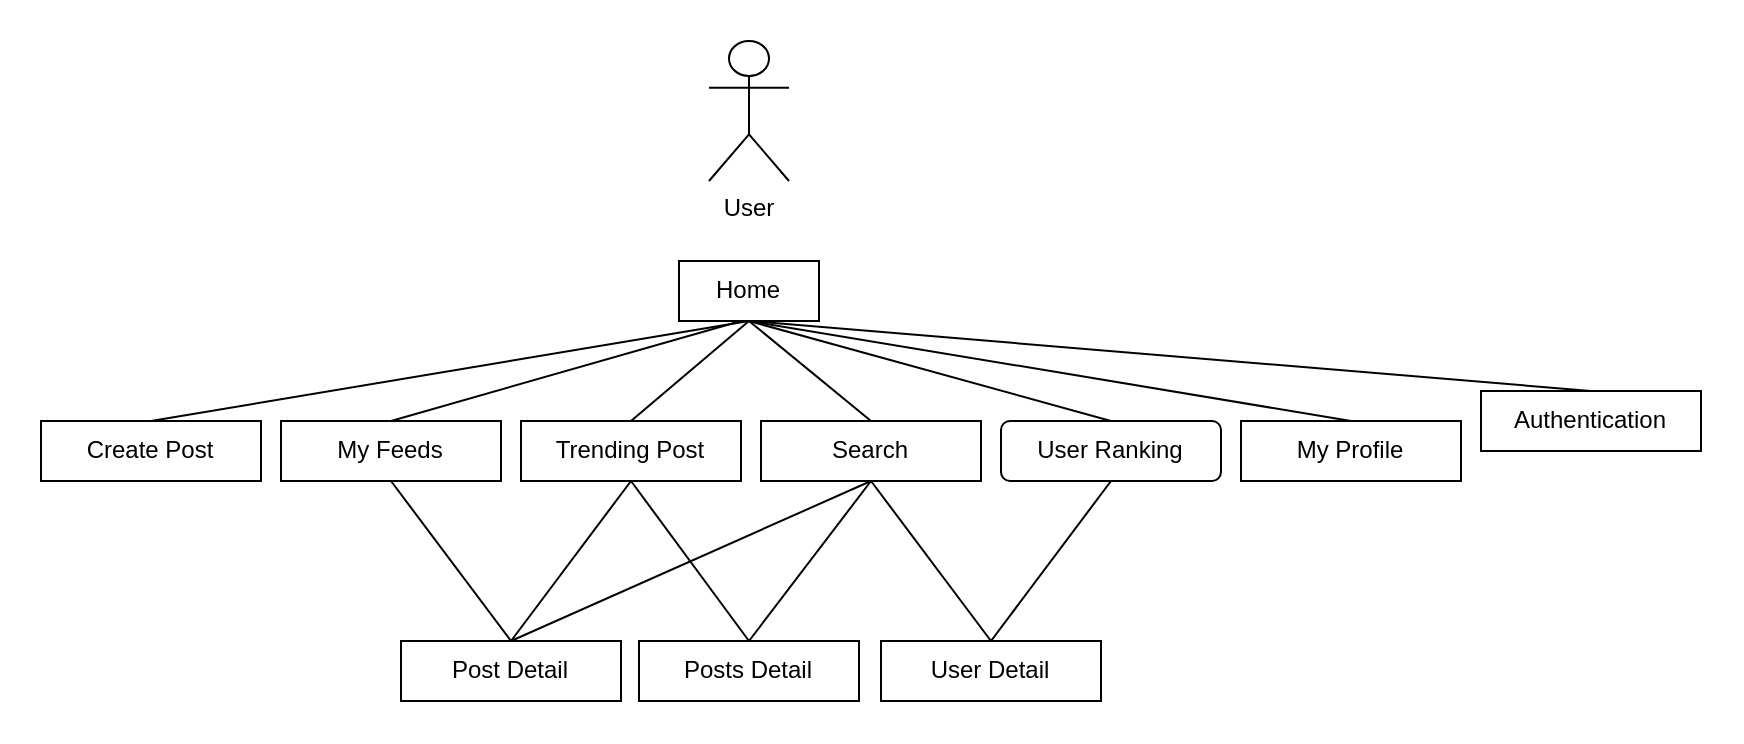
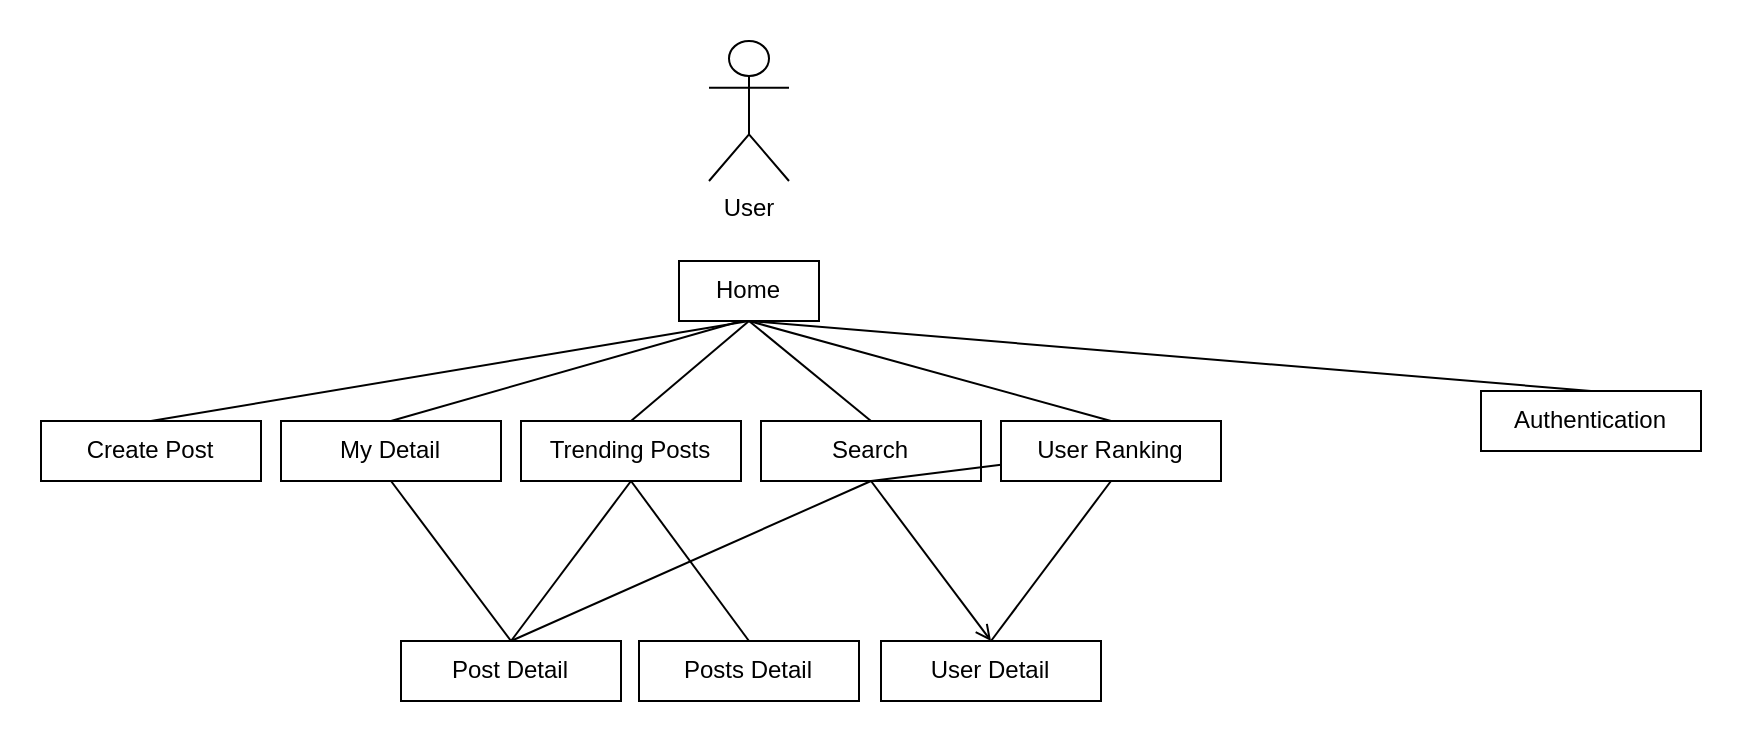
(1067, 374) -> none
(391, 451) -> (391, 451)
(631, 451) -> (631, 451)
(1111, 451) -> (1111, 451)
(1351, 451) -> none
(810, 561) -> (937, 473)
(986, 635) -> (986, 634)
